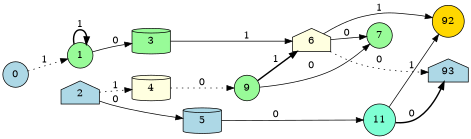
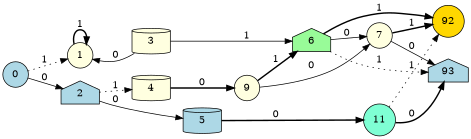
(373, 15) -> (373, 15)
none -> (409, 29)
(380, 35) -> (380, 35)
(151, 41) -> (151, 41)
(312, 41) -> (312, 41)
(108, 48) -> (118, 61)
none -> (410, 51)
(80, 55) -> (80, 55)
(380, 60) -> (380, 60)
(410, 77) -> (410, 77)
none -> (42, 82)
(199, 88) -> (199, 88)
(247, 88) -> (247, 88)
(289, 120) -> (289, 120)
